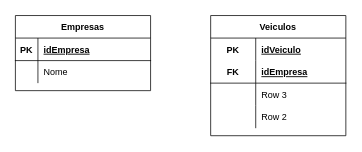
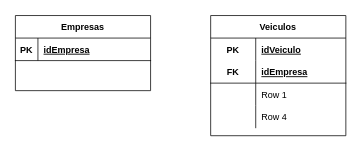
(94, 72) -> none
(272, 95) -> (272, 95)
(272, 117) -> (272, 117)
